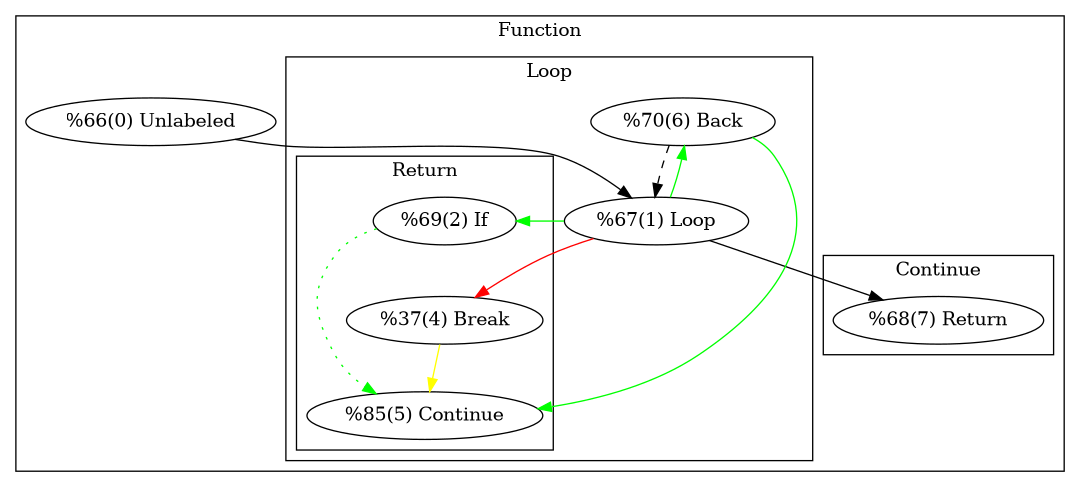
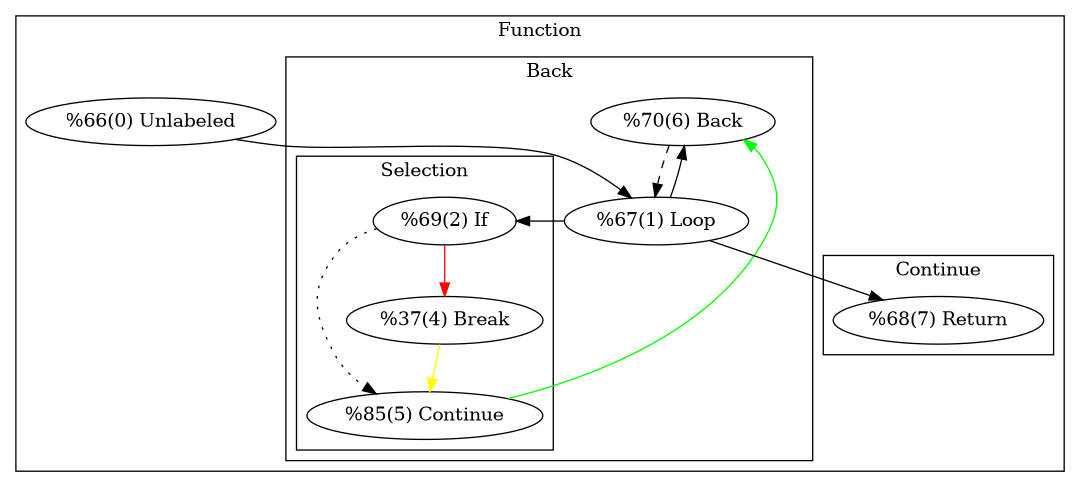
(549, 72) -> (549, 72)
(425, 171) -> (425, 171)
(677, 178) -> (677, 178)
(545, 221) -> (545, 221)
(538, 260) -> (445, 264)
(317, 302) -> (317, 302)
(743, 320) -> (694, 316)
